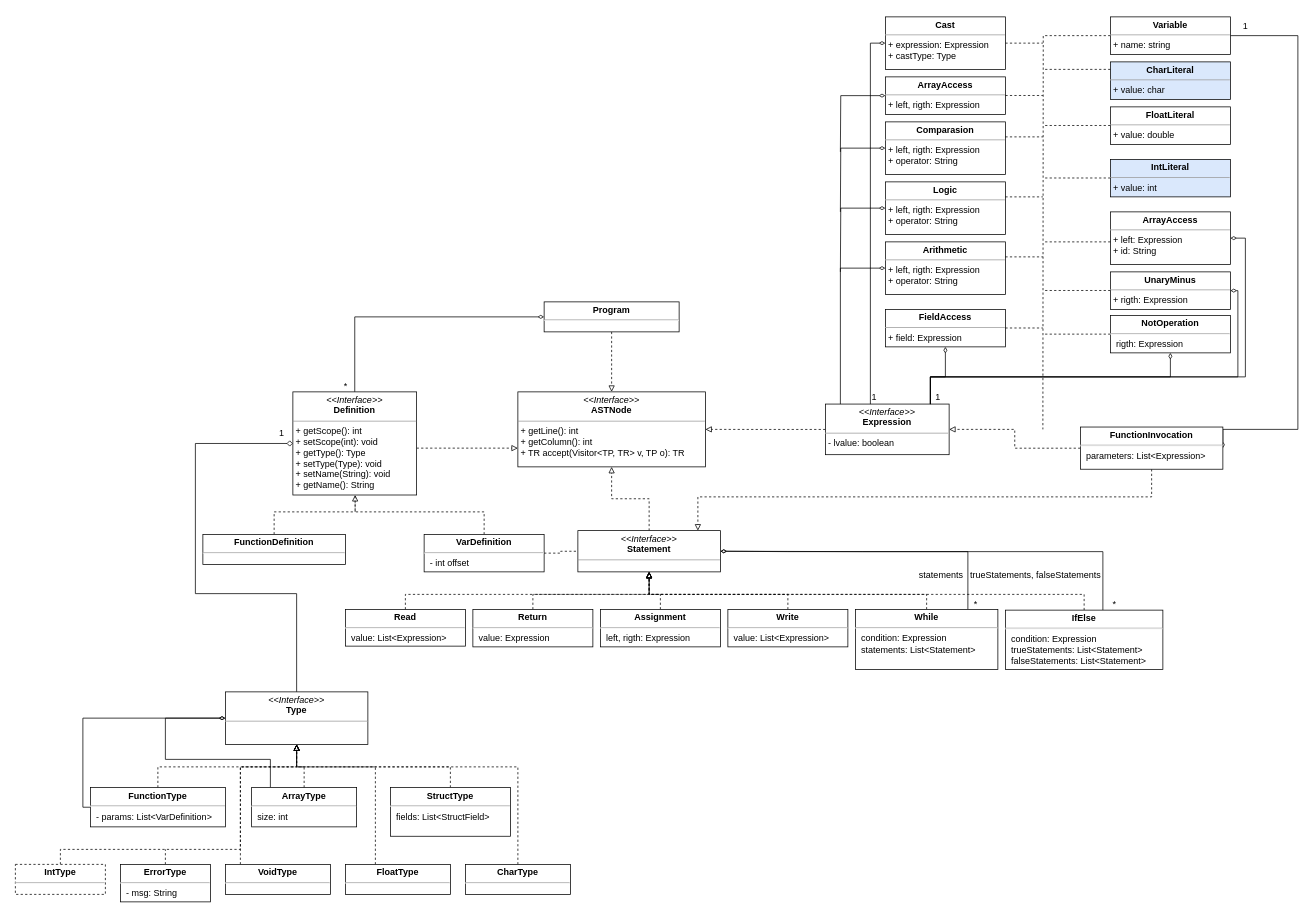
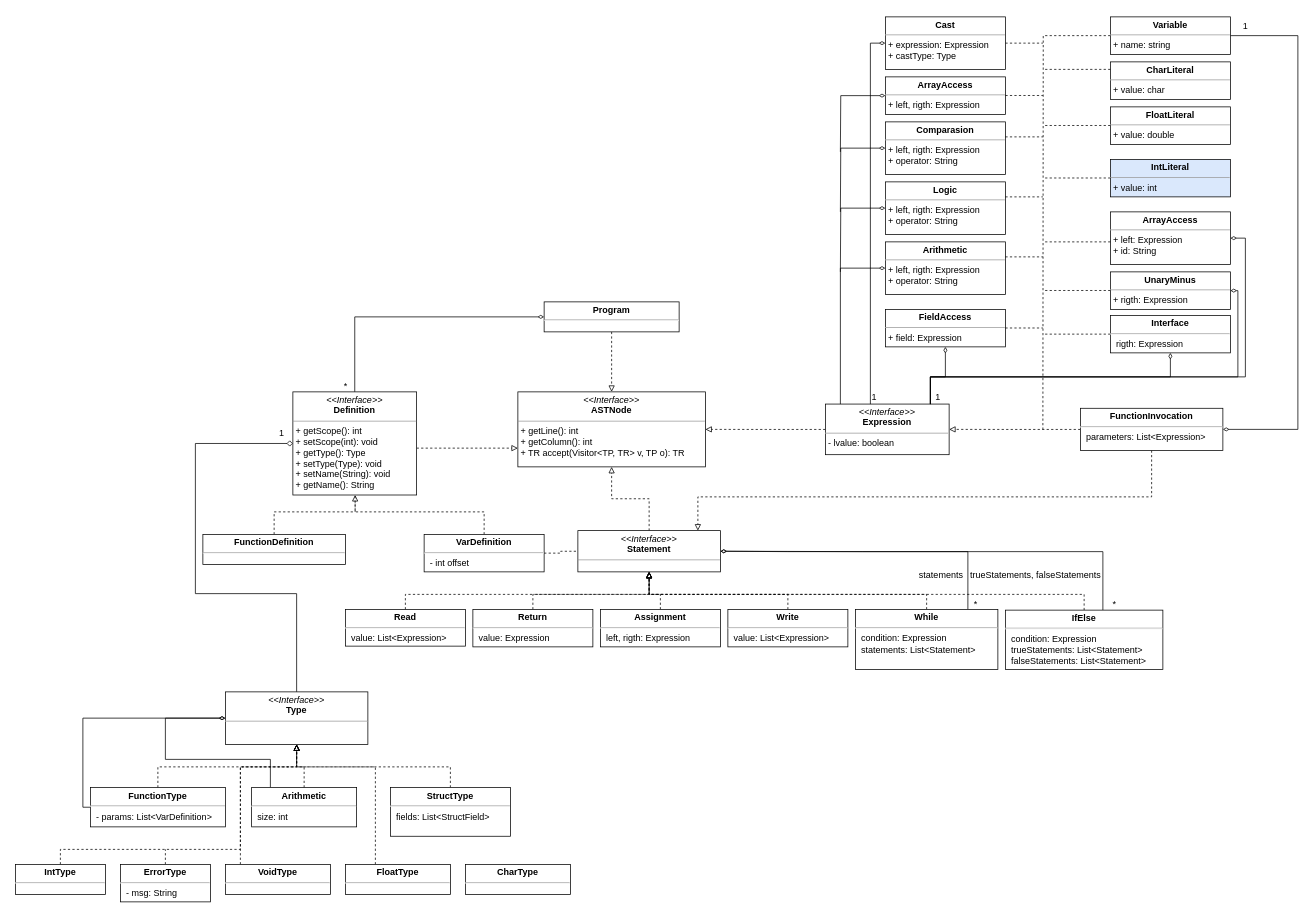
(1170, 81) -> (1170, 81)
(1149, 326) -> (1149, 326)
(1152, 448) -> (1152, 429)
(518, 783) -> none
(274, 799) -> (274, 799)
(60, 879) -> (60, 879)
